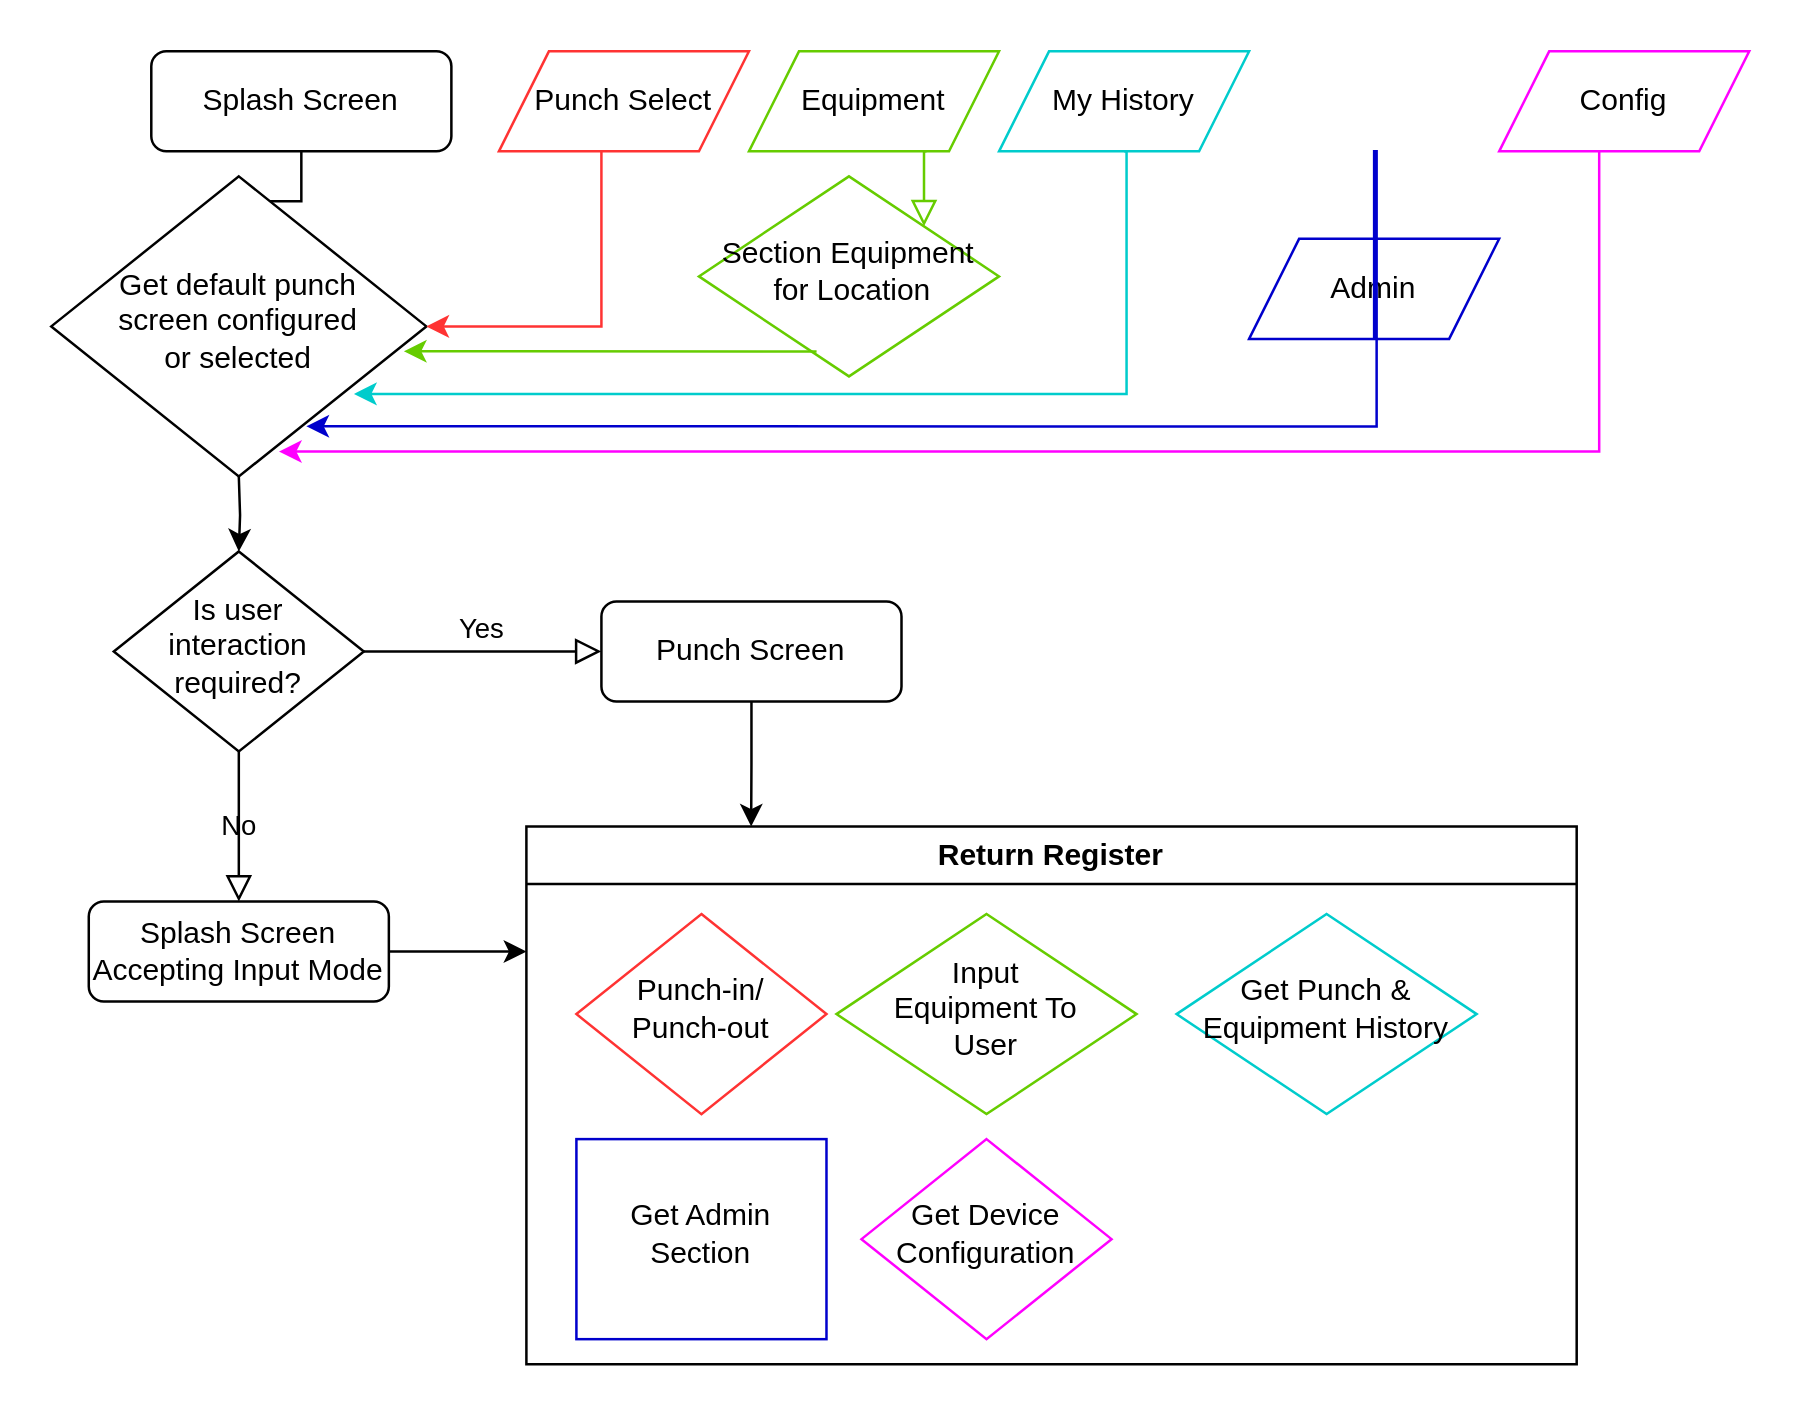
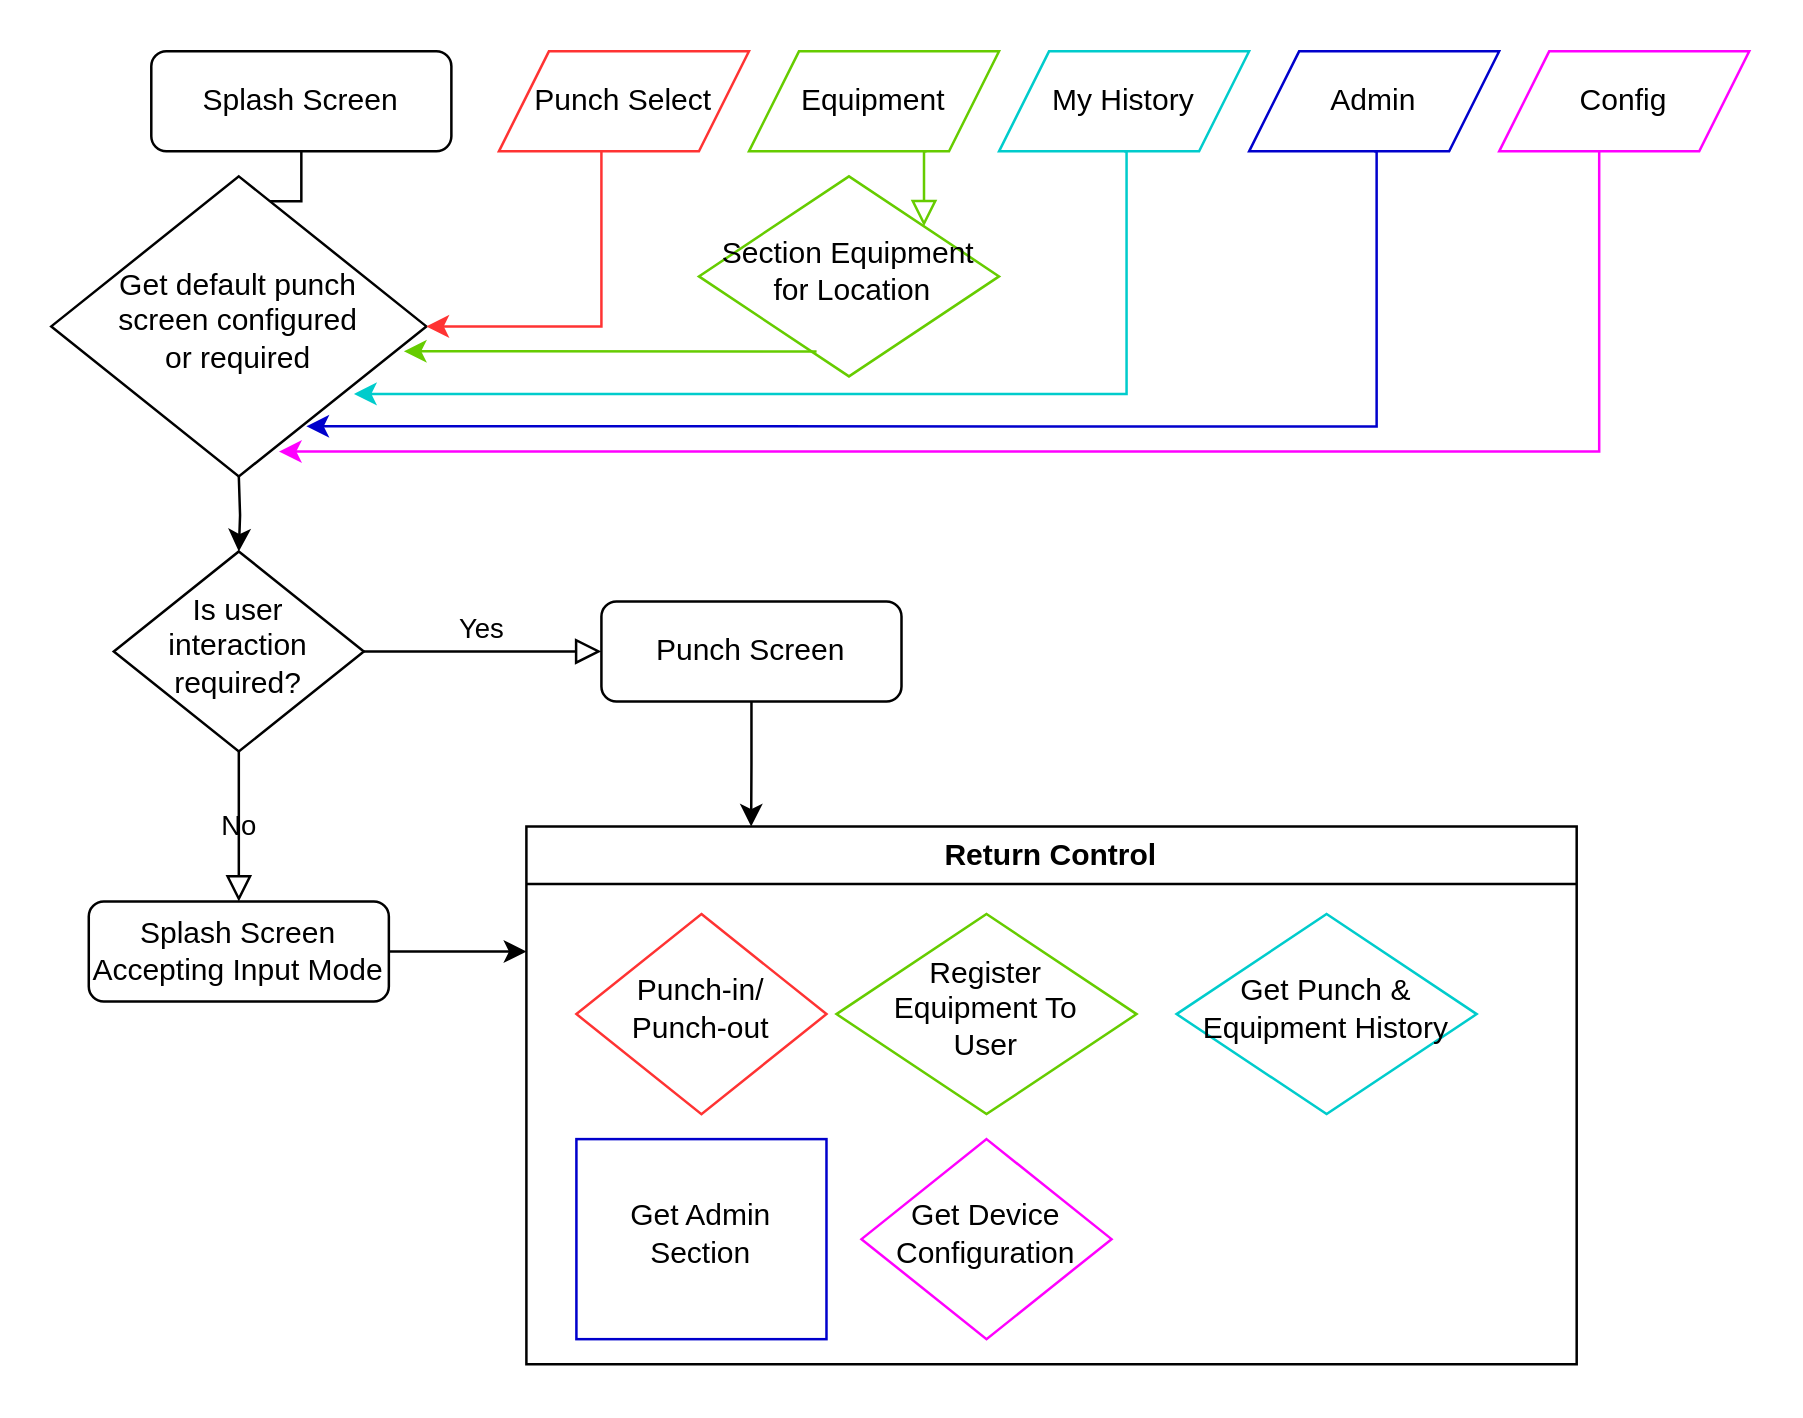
(1374, 289) -> (1374, 101)
(239, 321) -> (239, 321)
(1051, 856) -> (1051, 856)
(986, 1009) -> (986, 1009)
